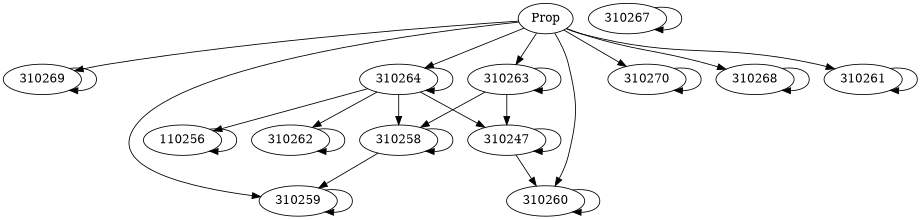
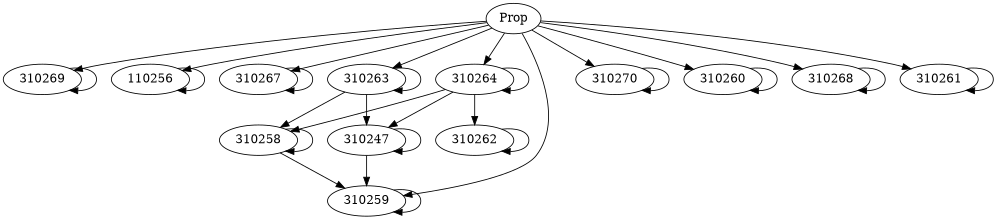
none -> (394, 47)
(295, 109) -> (338, 43)
(524, 167) -> (367, 166)
